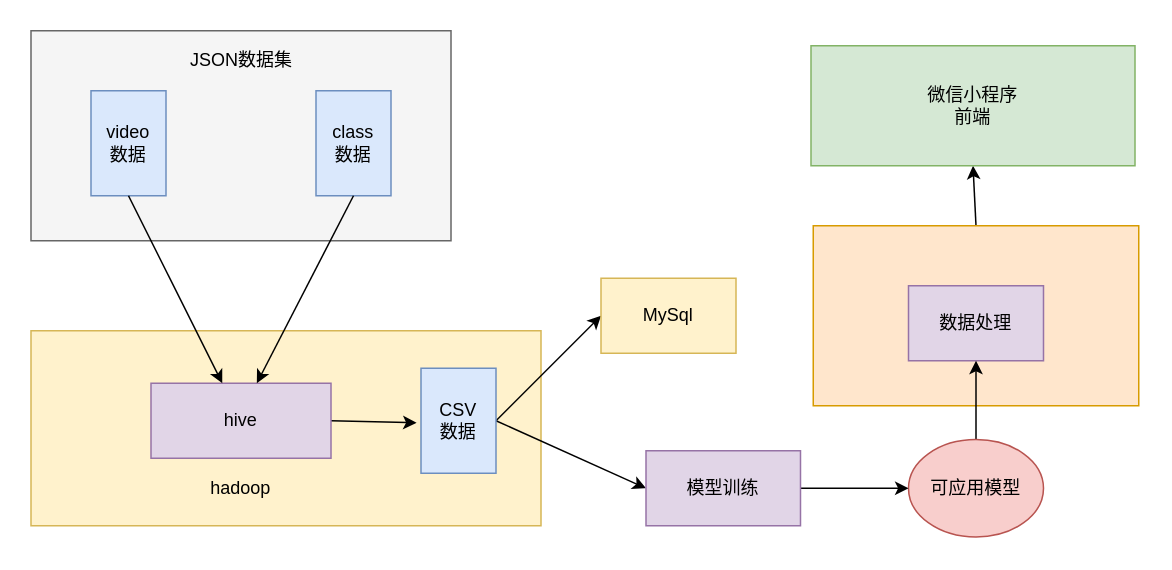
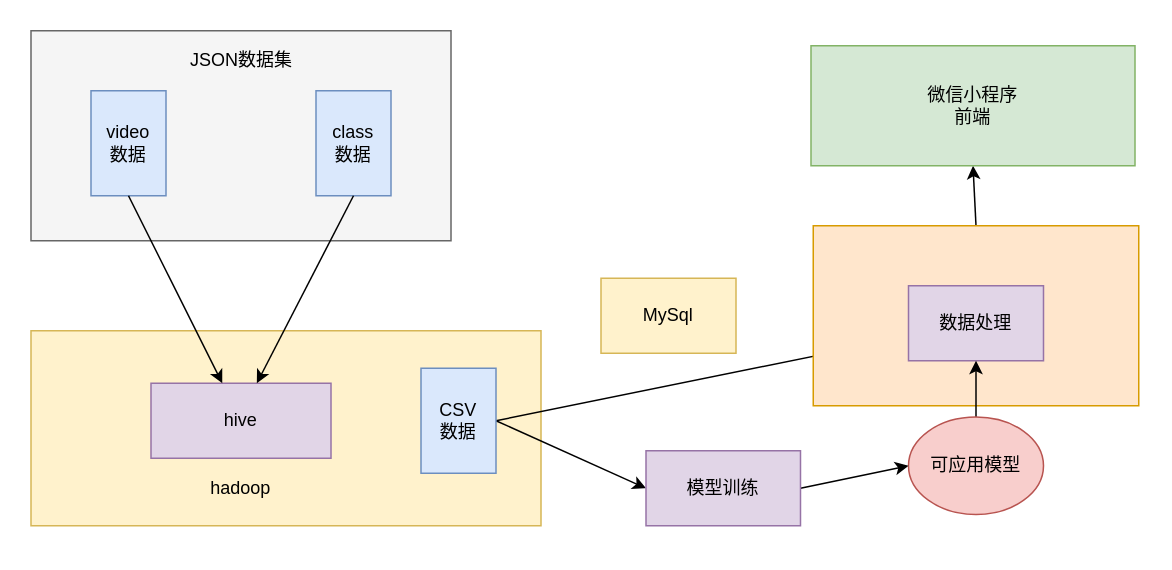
(546, 371) -> (656, 388)
(369, 422) -> none
(976, 488) -> (976, 466)
